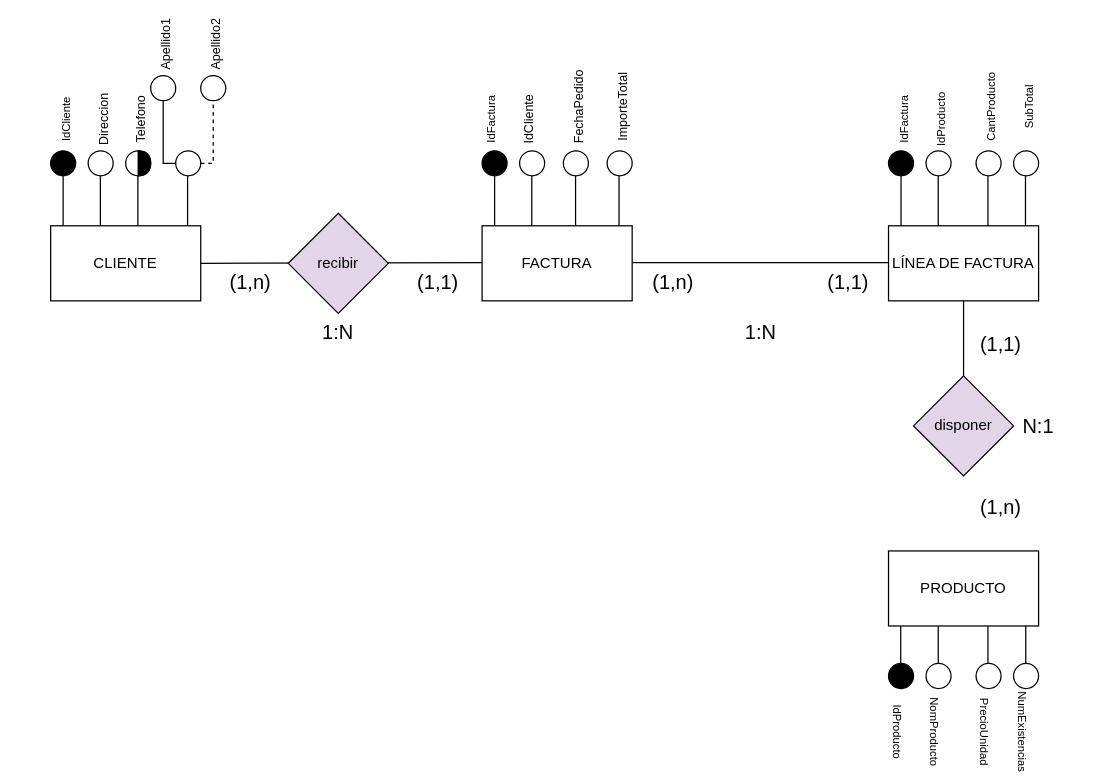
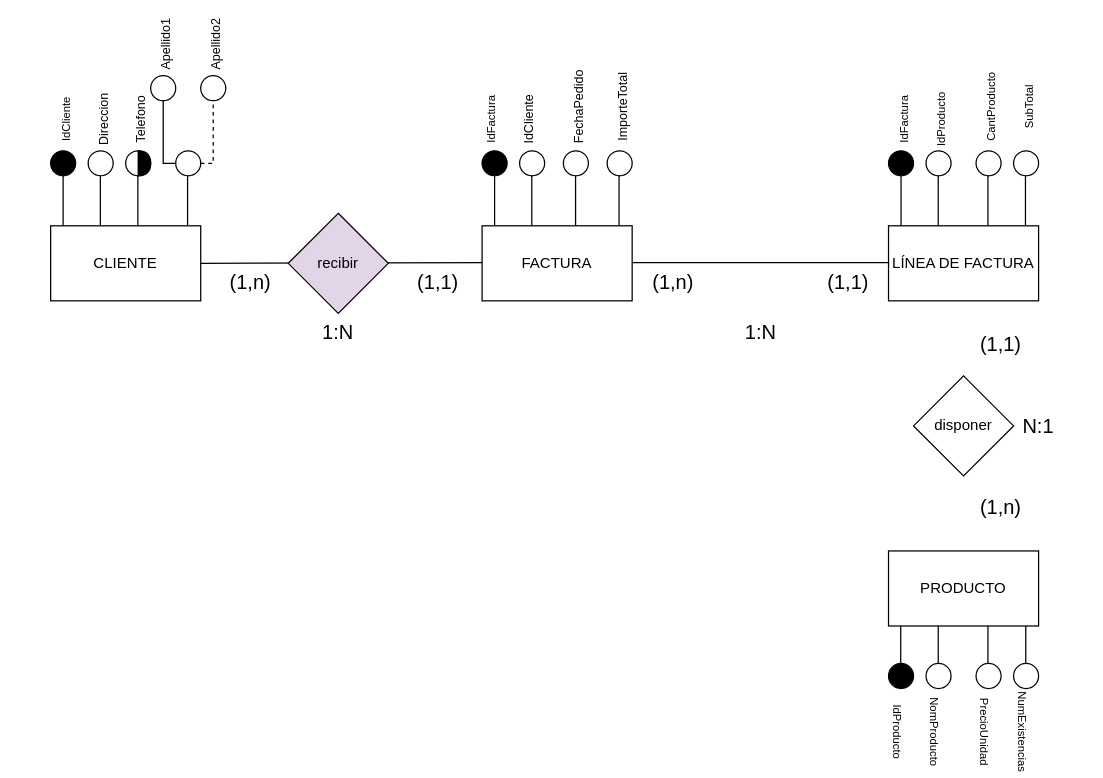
(963, 338) -> none
(963, 426) -> (963, 426)
